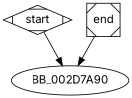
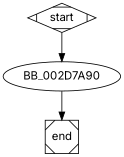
(88, 48) -> (62, 102)
